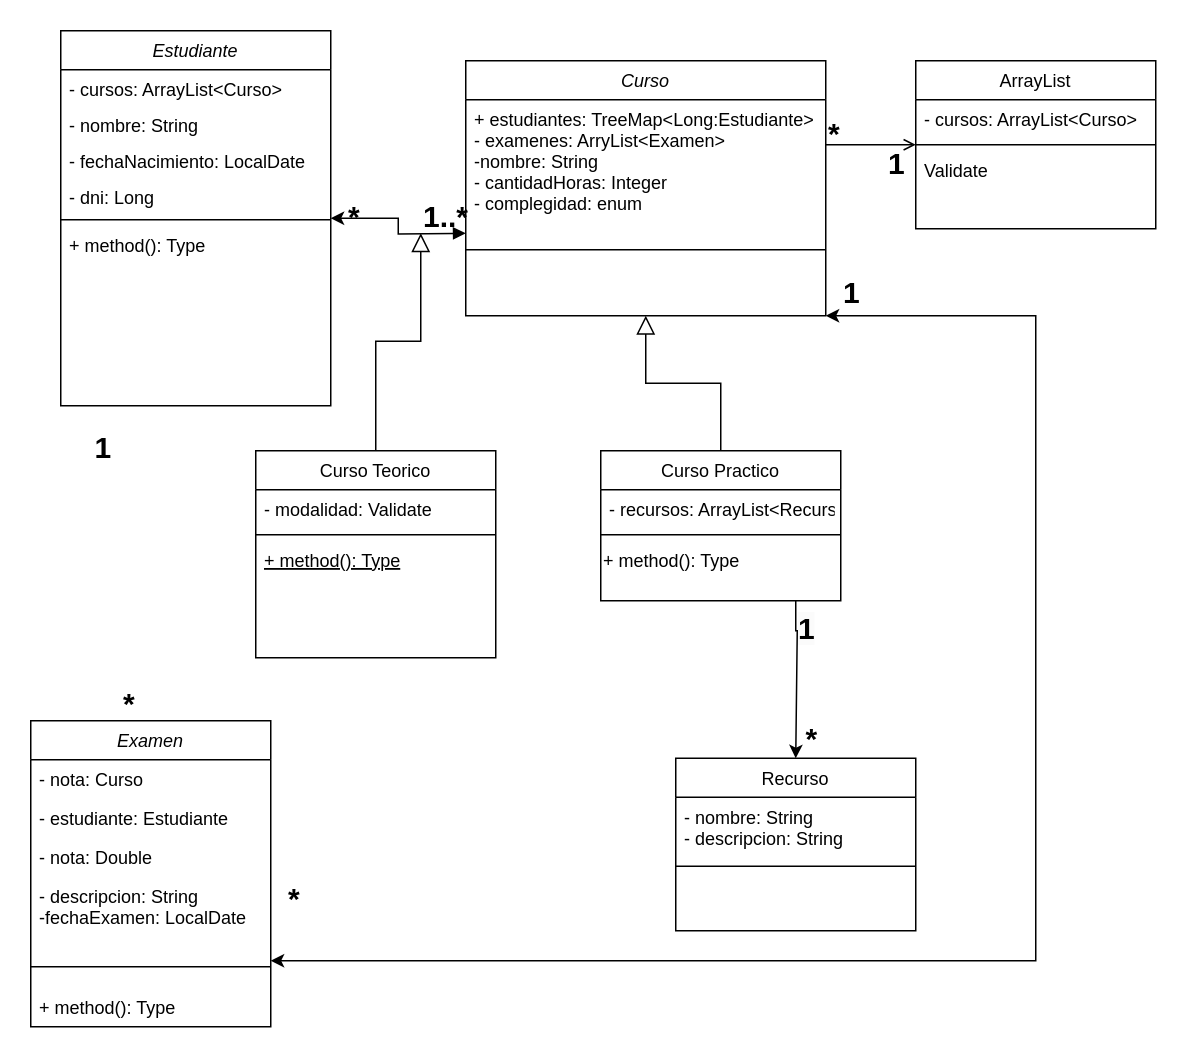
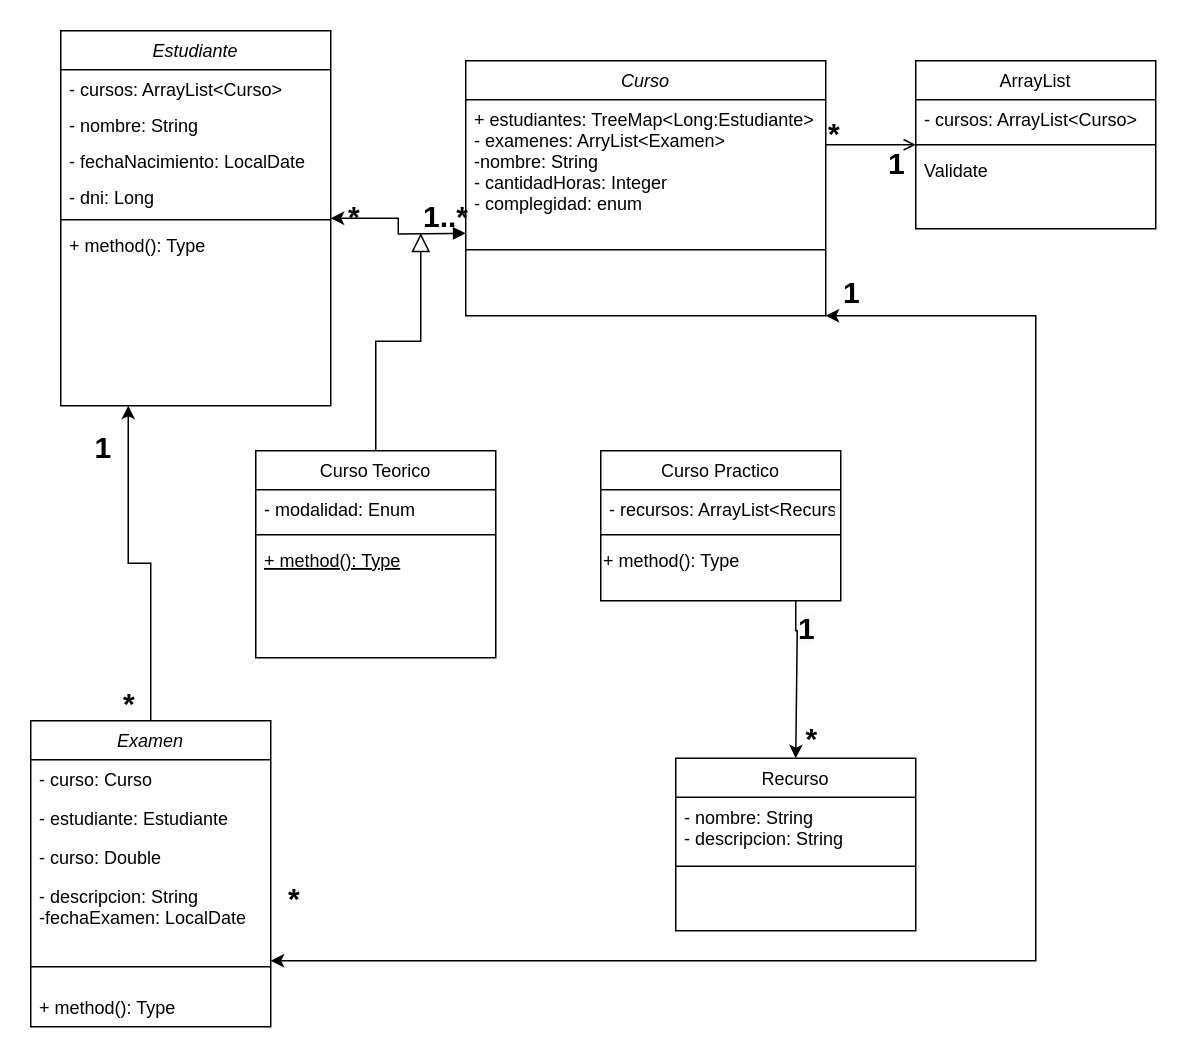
(693, 383) -> none
(353, 510) -> (338, 510)
none -> (145, 563)
(98, 780) -> (103, 780)
(100, 858) -> (105, 858)
